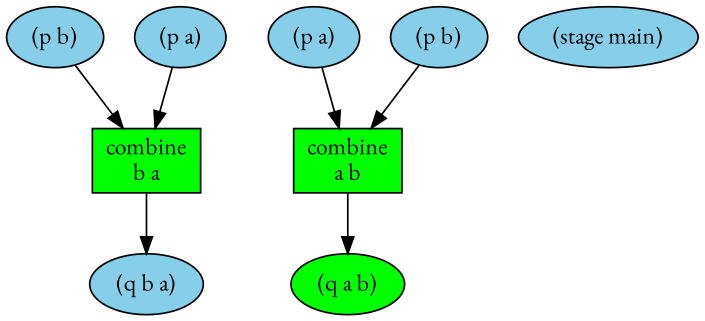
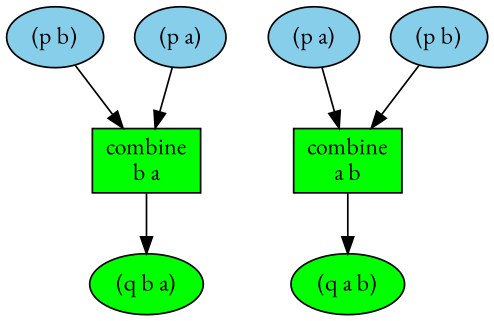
(608, 37) -> none
(146, 284) -> (146, 284)
